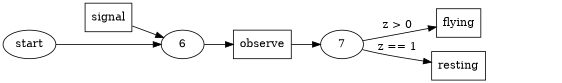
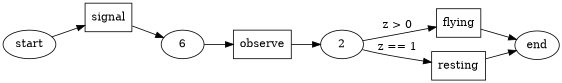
(104, 44) -> (65, 32)
(342, 44) -> (342, 44)
none -> (537, 45)
